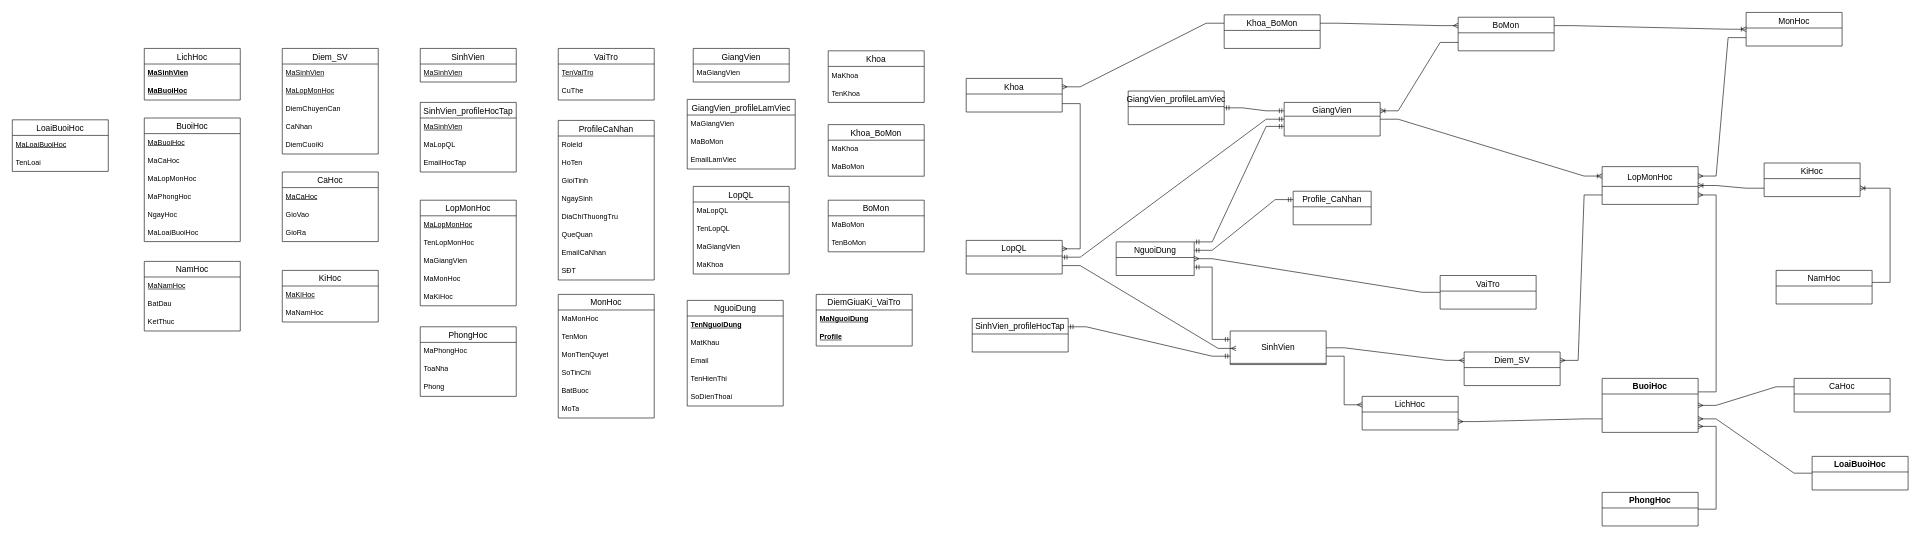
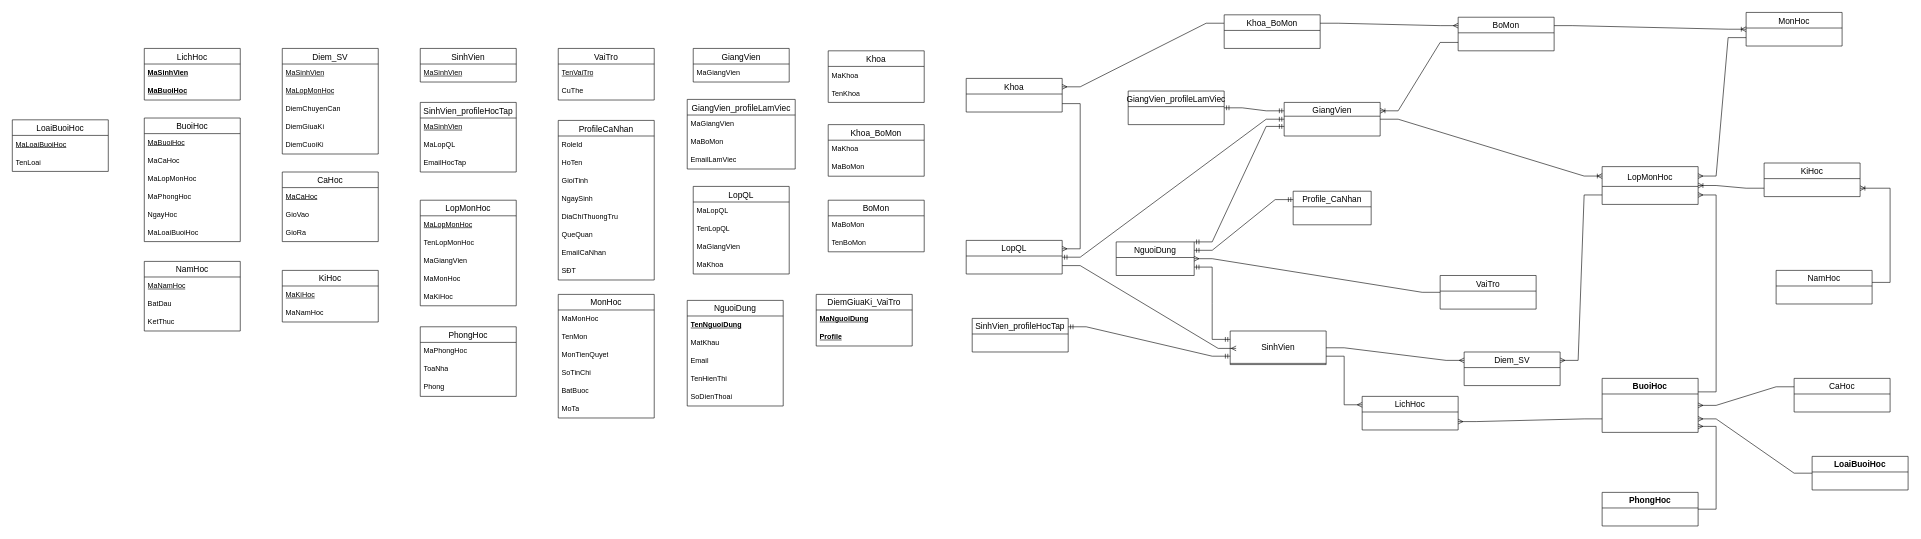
(298, 127) -> (303, 127)
